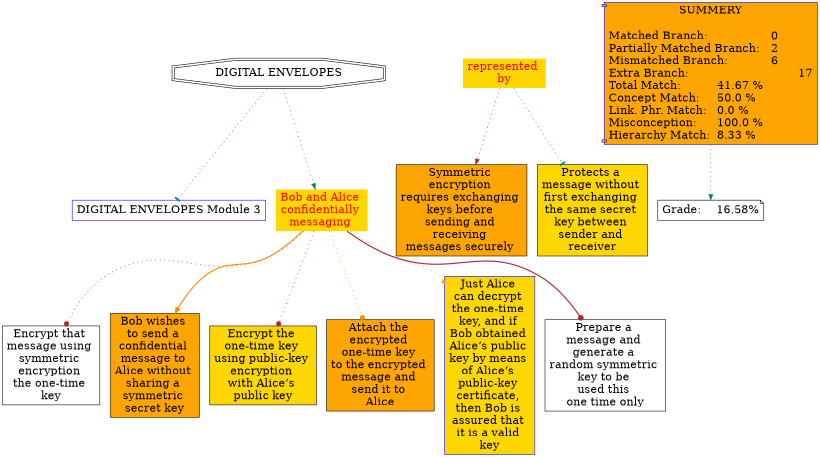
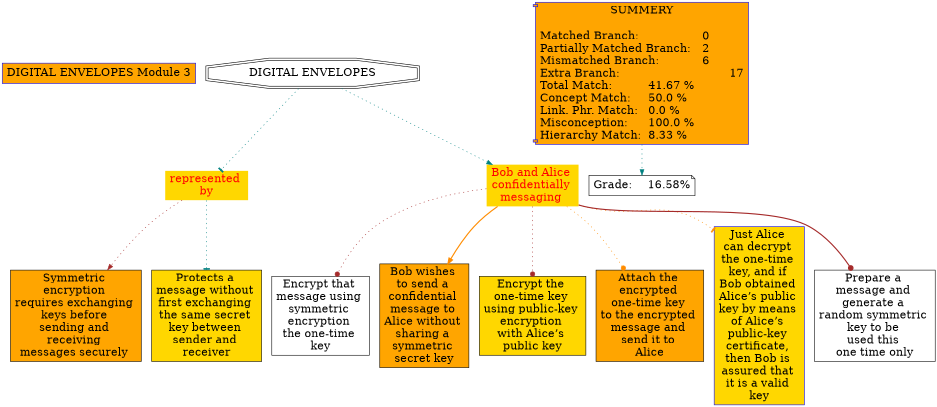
(223, 143) -> (260, 129)
(169, 210) -> (99, 73)
